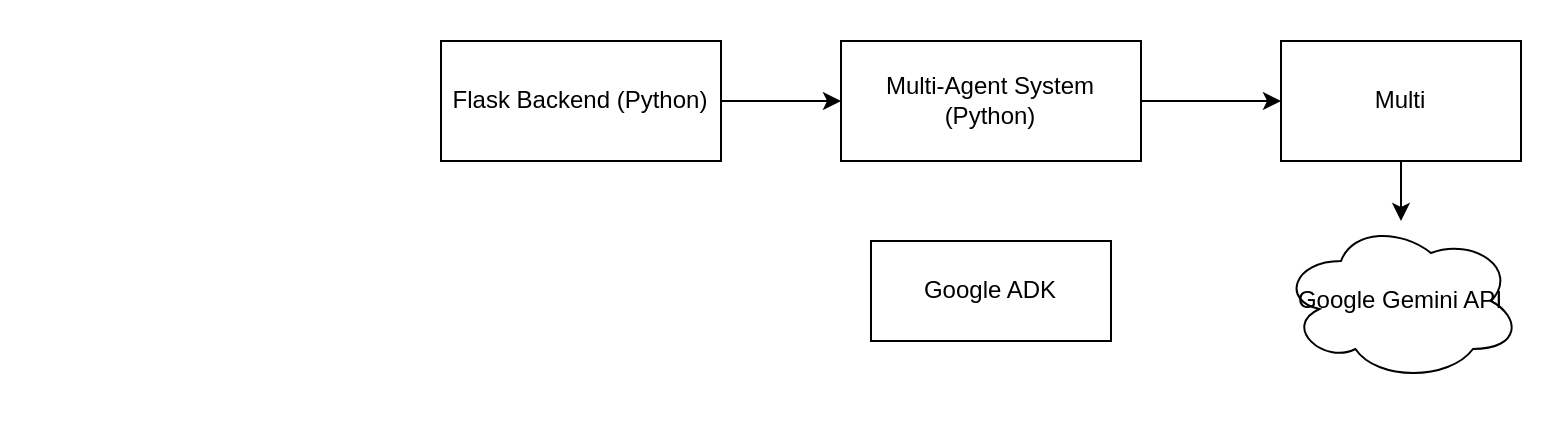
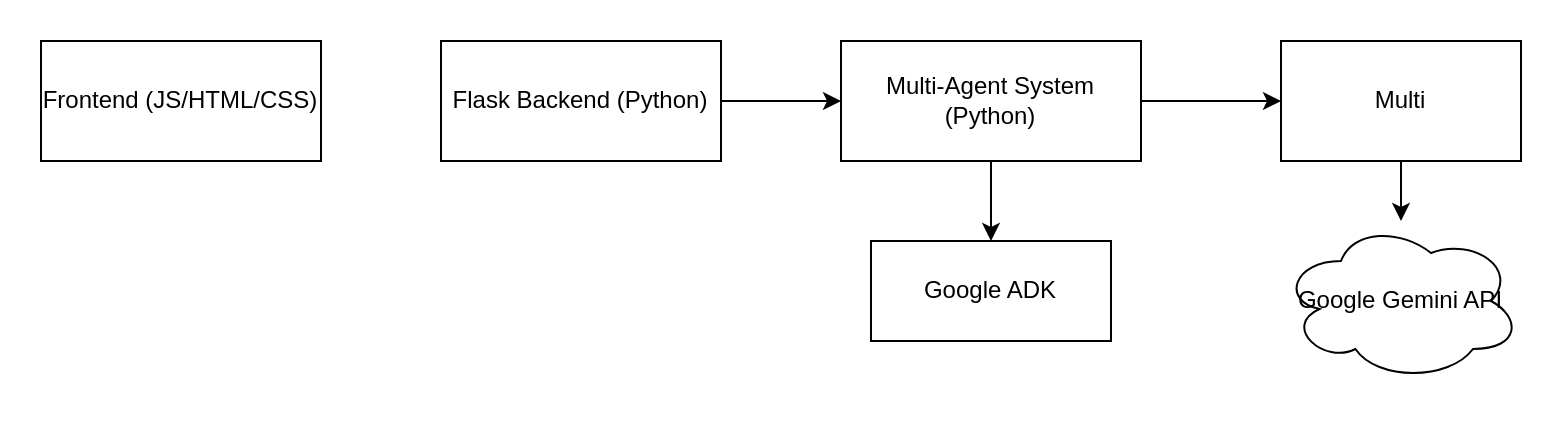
none -> (181, 101)
none -> (991, 194)
